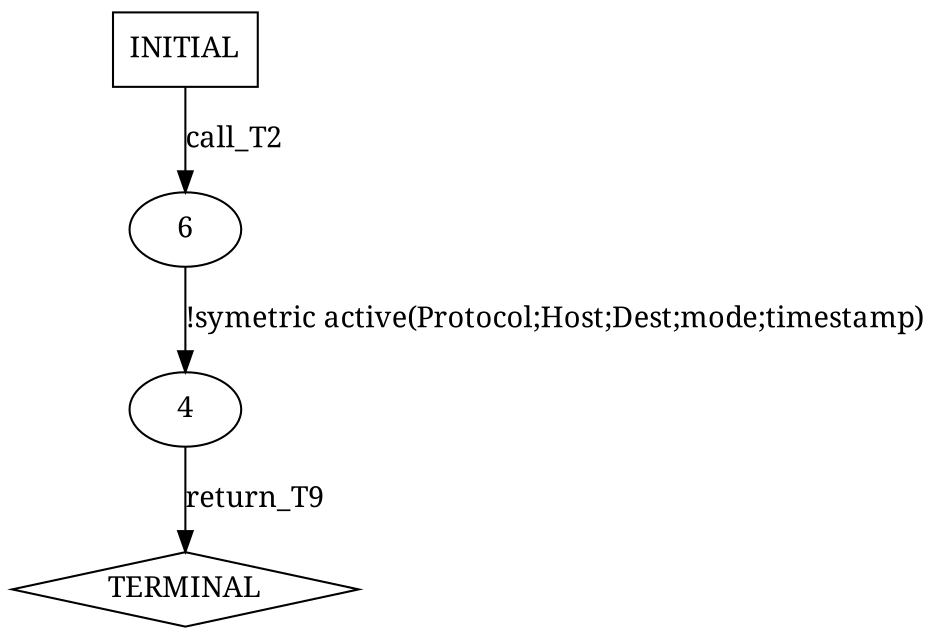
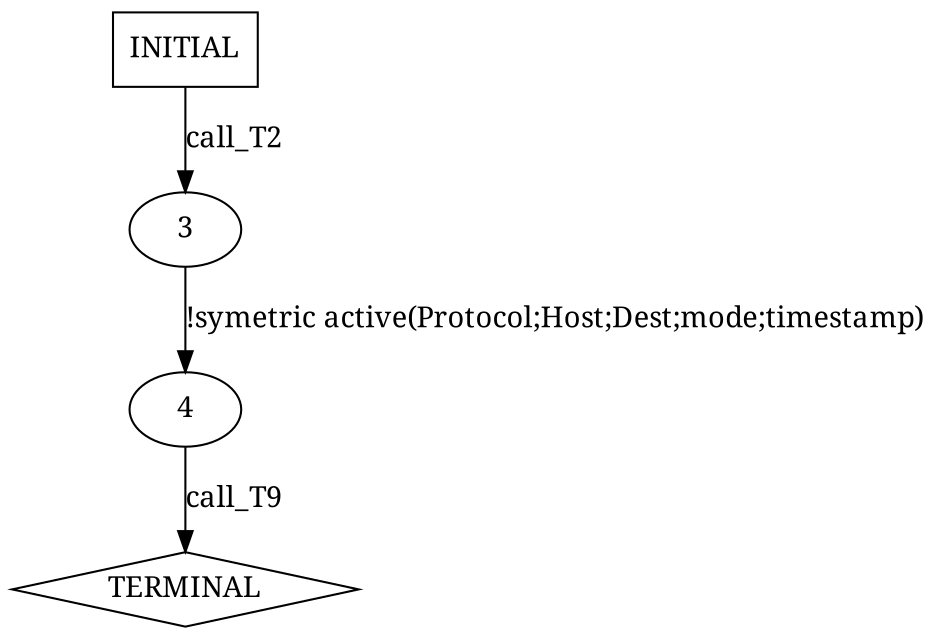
(185, 230) -> (185, 230)
(255, 499) -> (234, 499)
